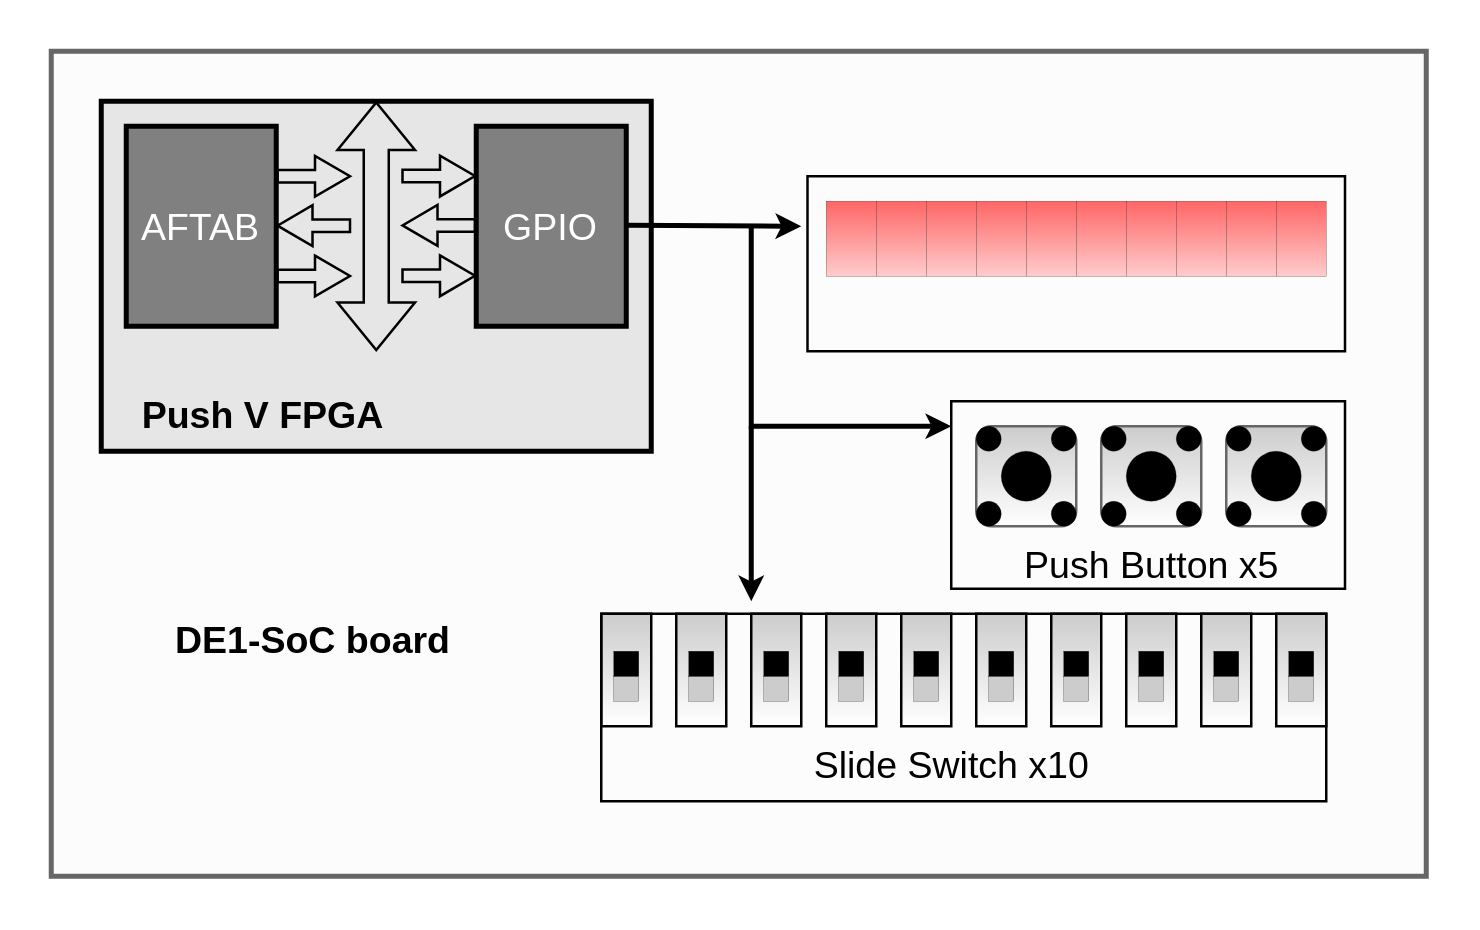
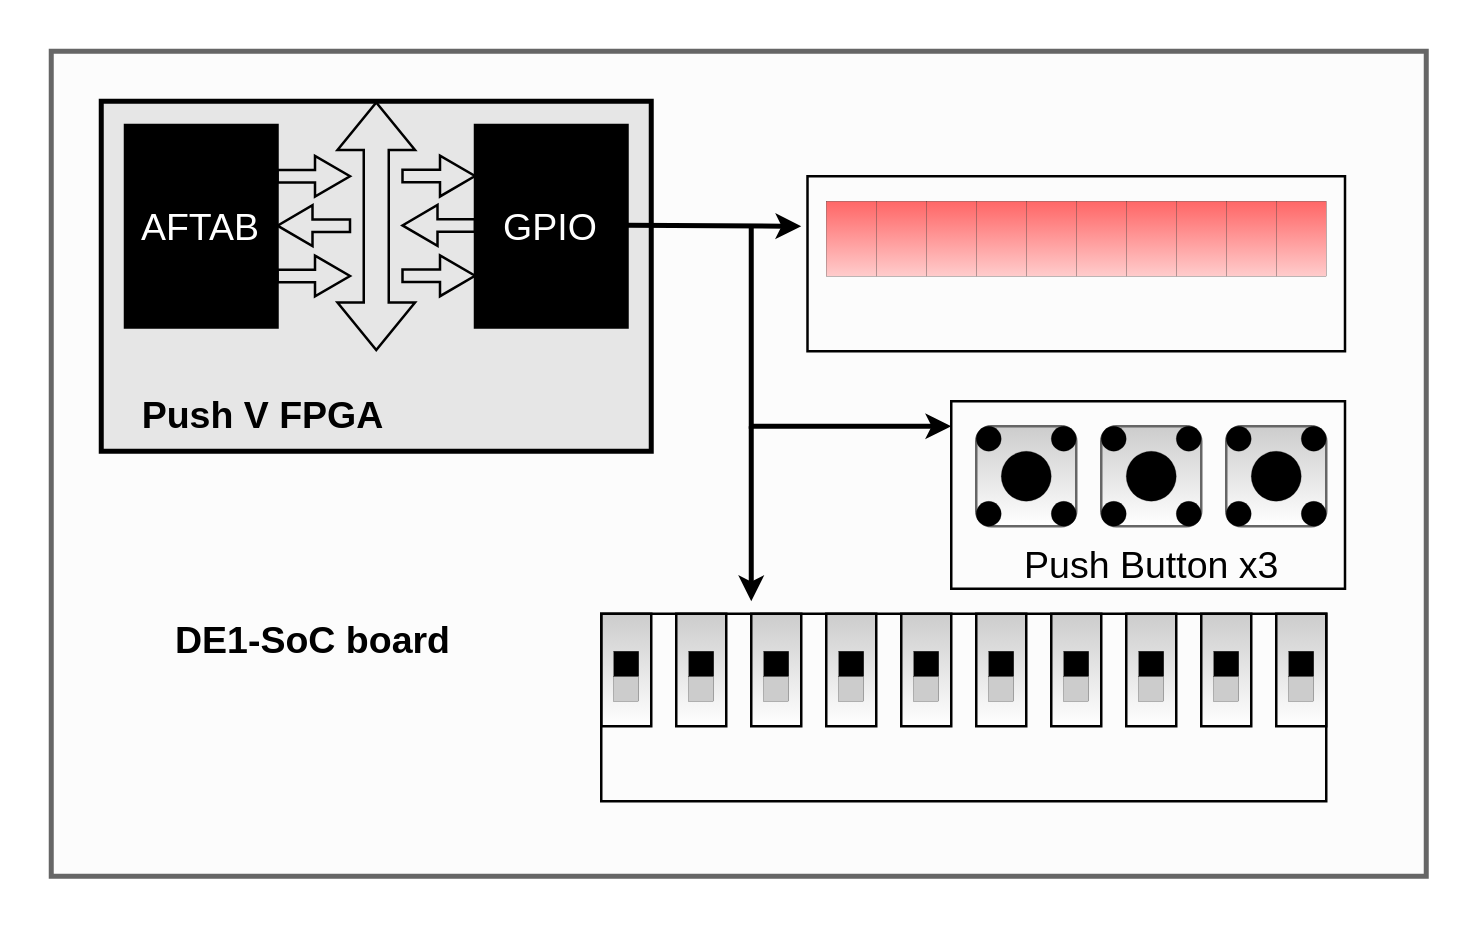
(201, 226) -> (201, 226)
(551, 226) -> (551, 226)
(1153, 564) -> (1153, 564)
(951, 764) -> none
